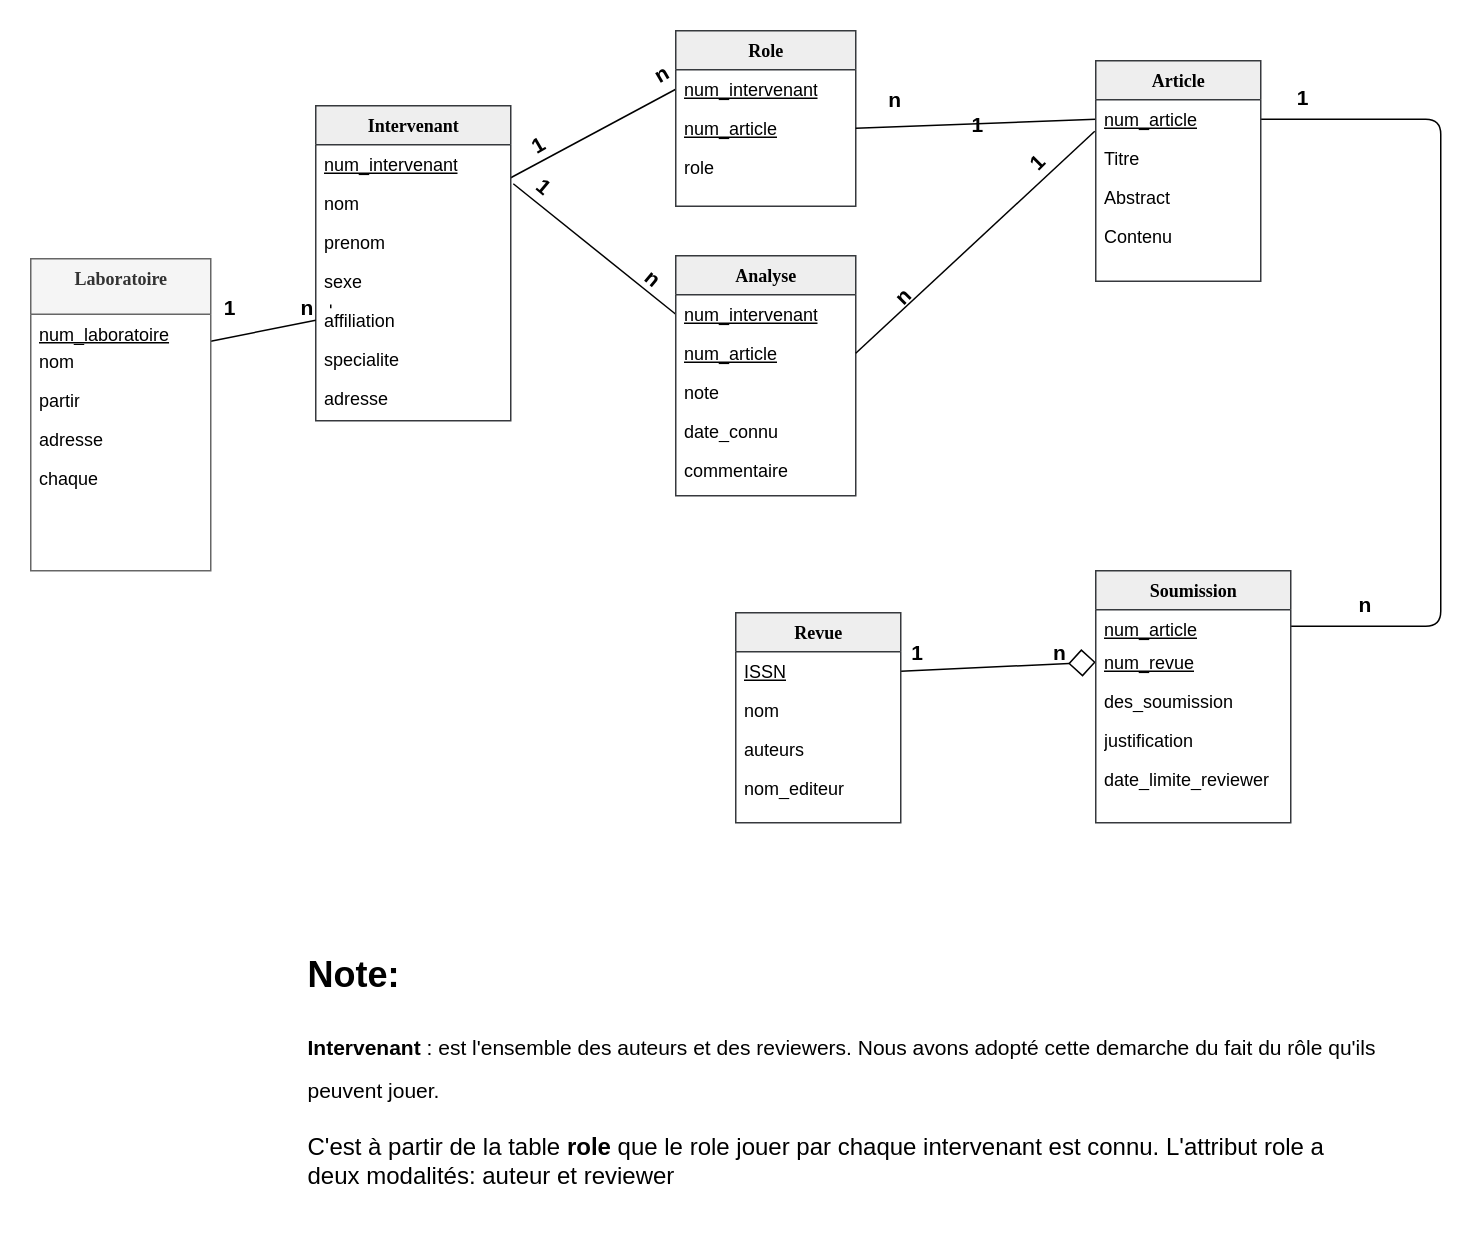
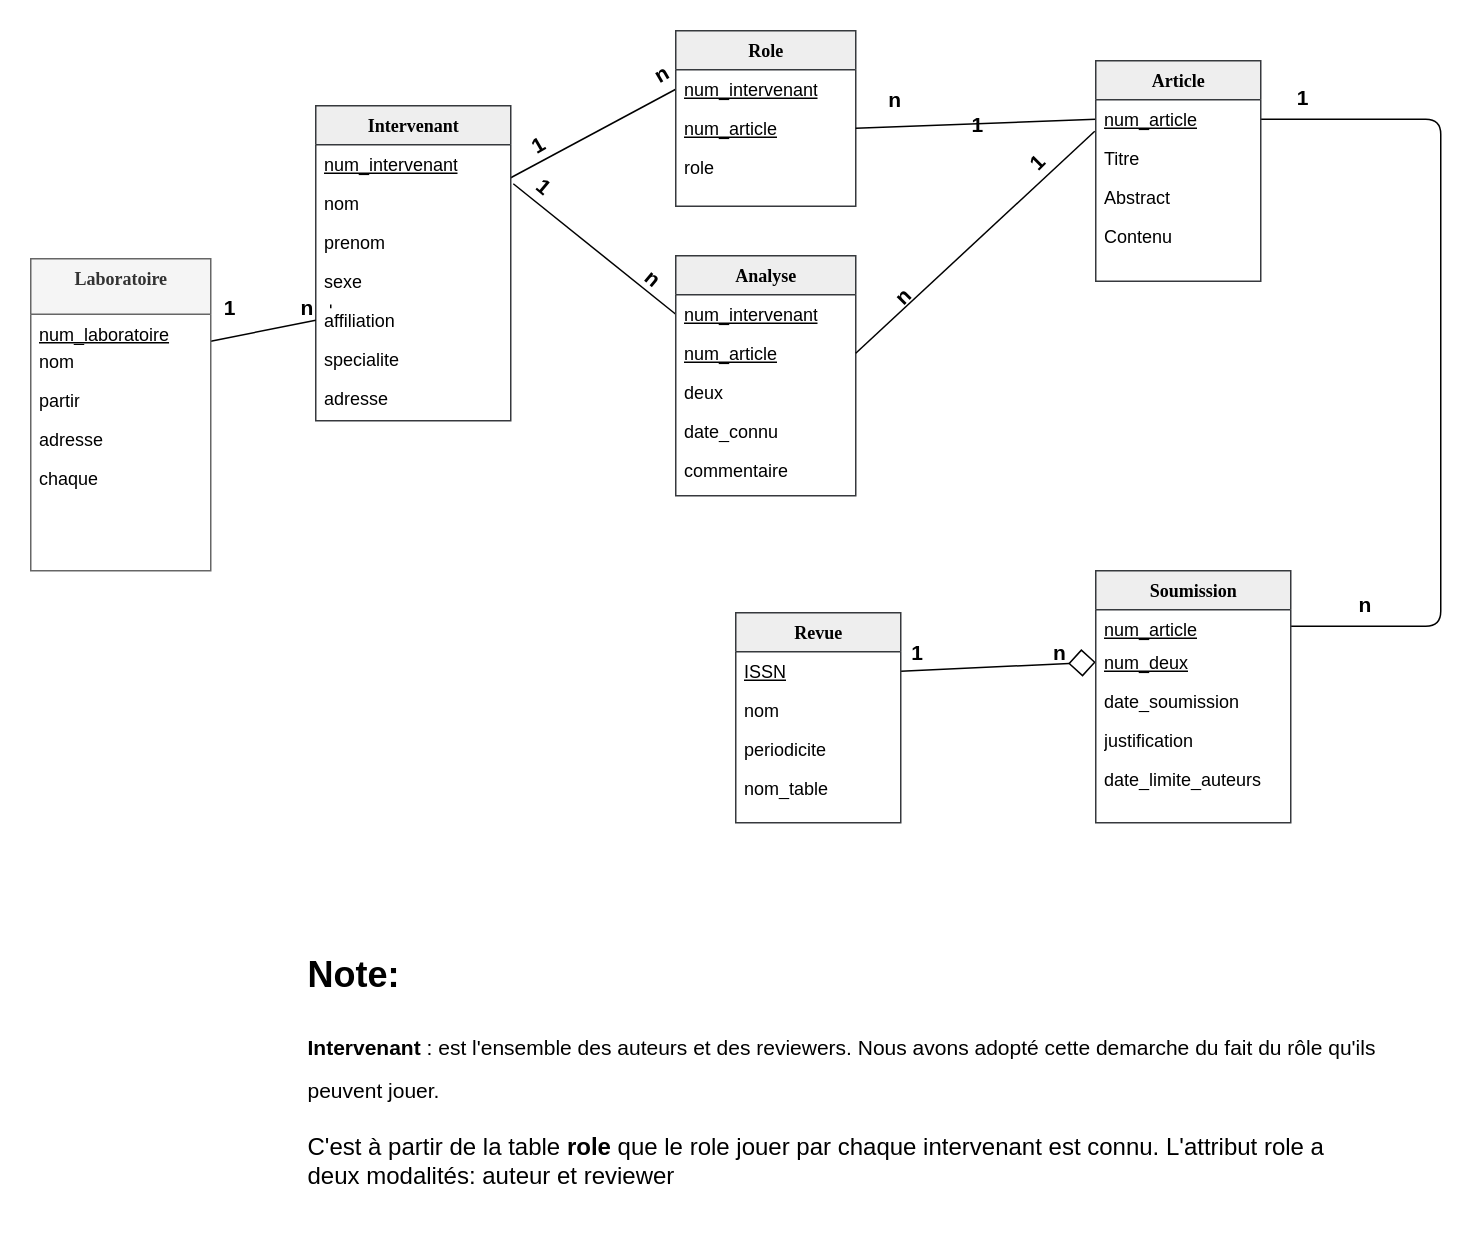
(705, 394) -> (705, 394)
(1150, 664) -> (1145, 664)
(1171, 703) -> (1176, 703)
(780, 751) -> (793, 751)
(798, 790) -> (788, 790)
(1195, 792) -> (1193, 781)
